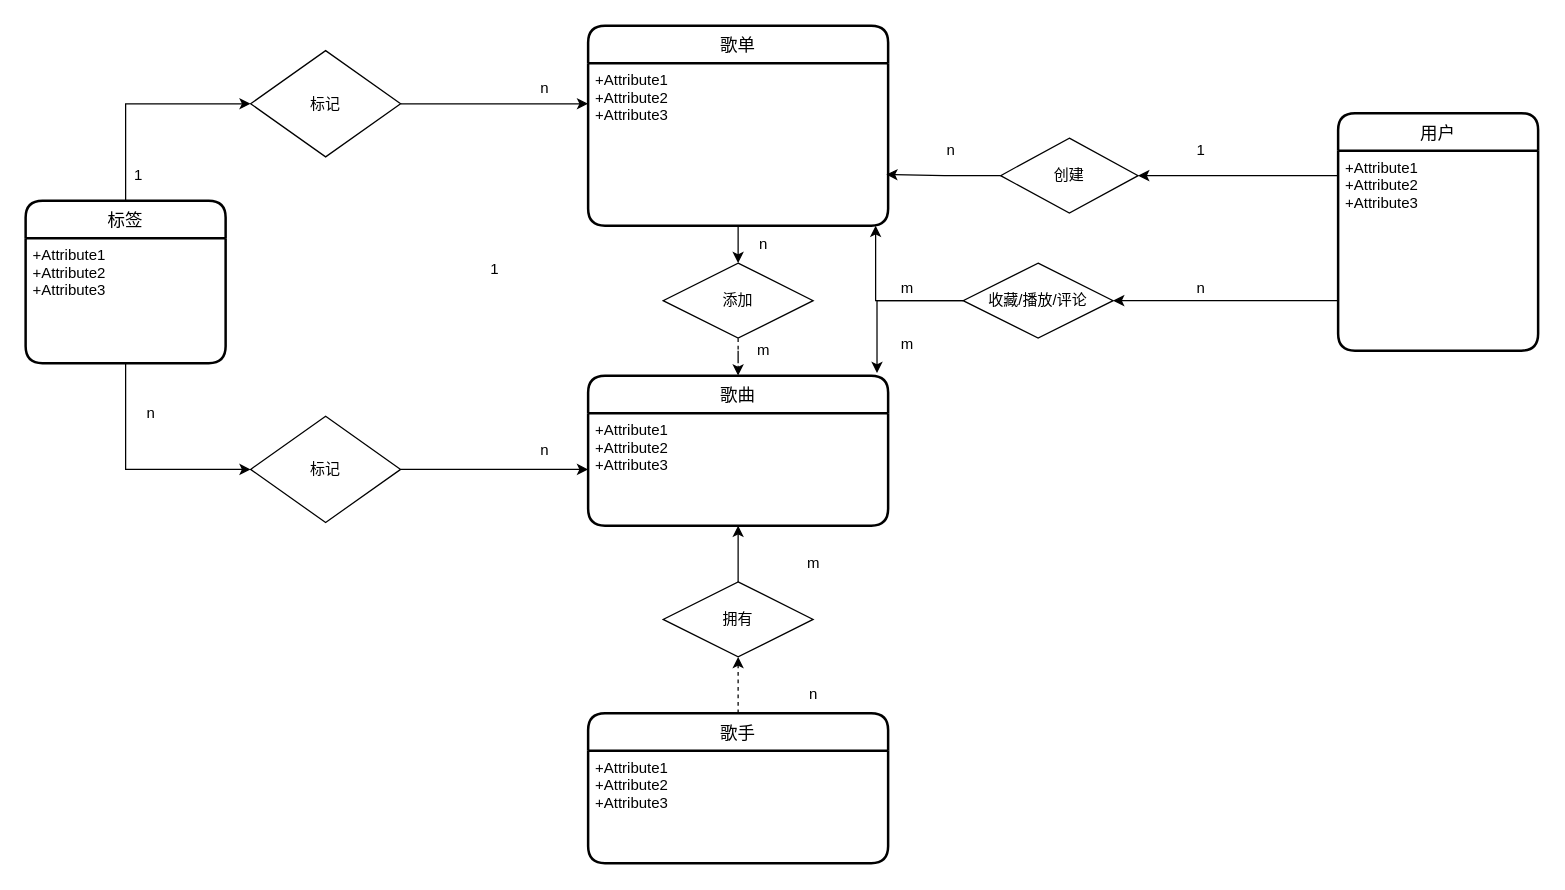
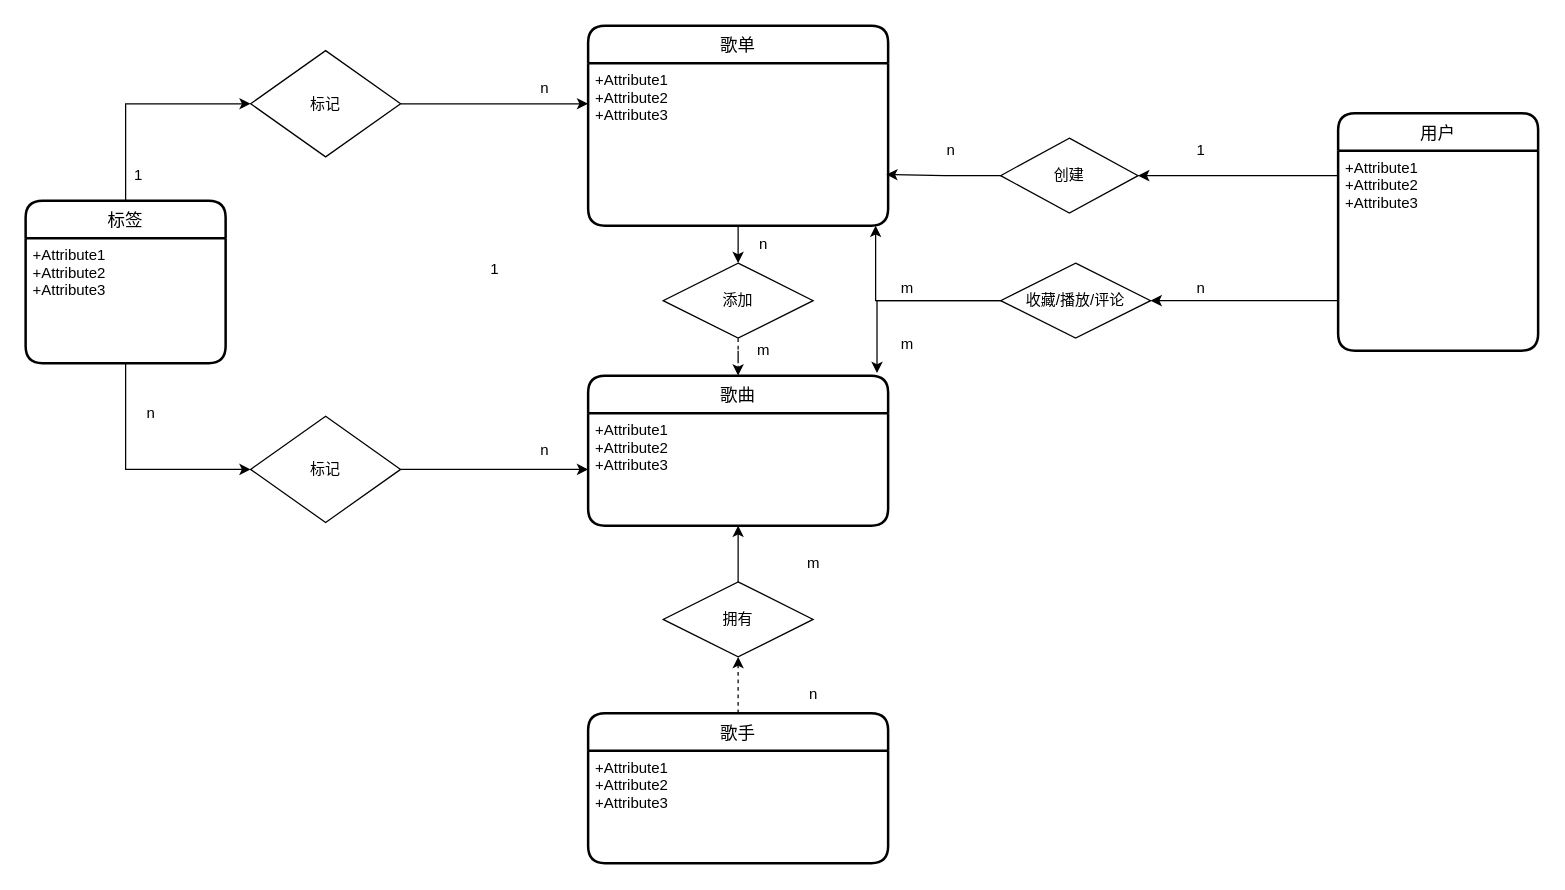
(1038, 301) -> (1076, 301)
